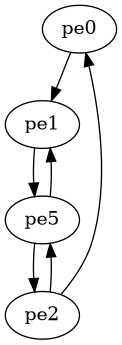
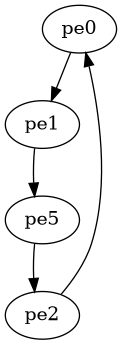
(51, 179) -> none
(51, 275) -> none
